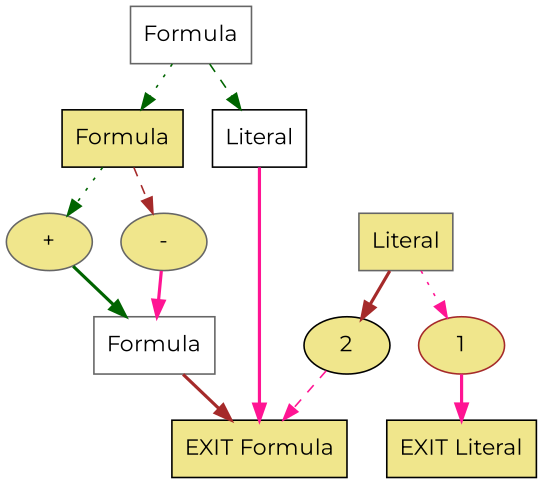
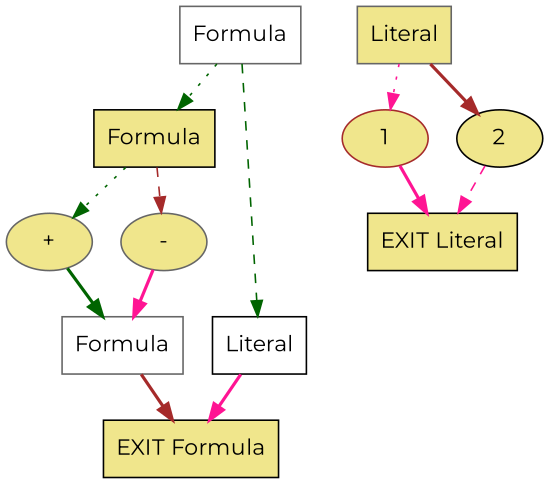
(310, 389) -> (476, 182)
